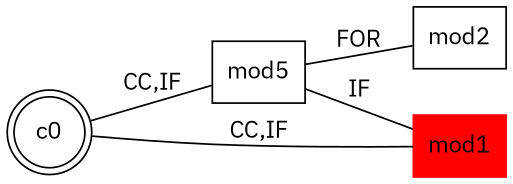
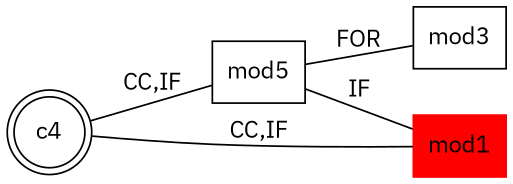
(460, 38) -> (460, 38)
(49, 132) -> (49, 132)
